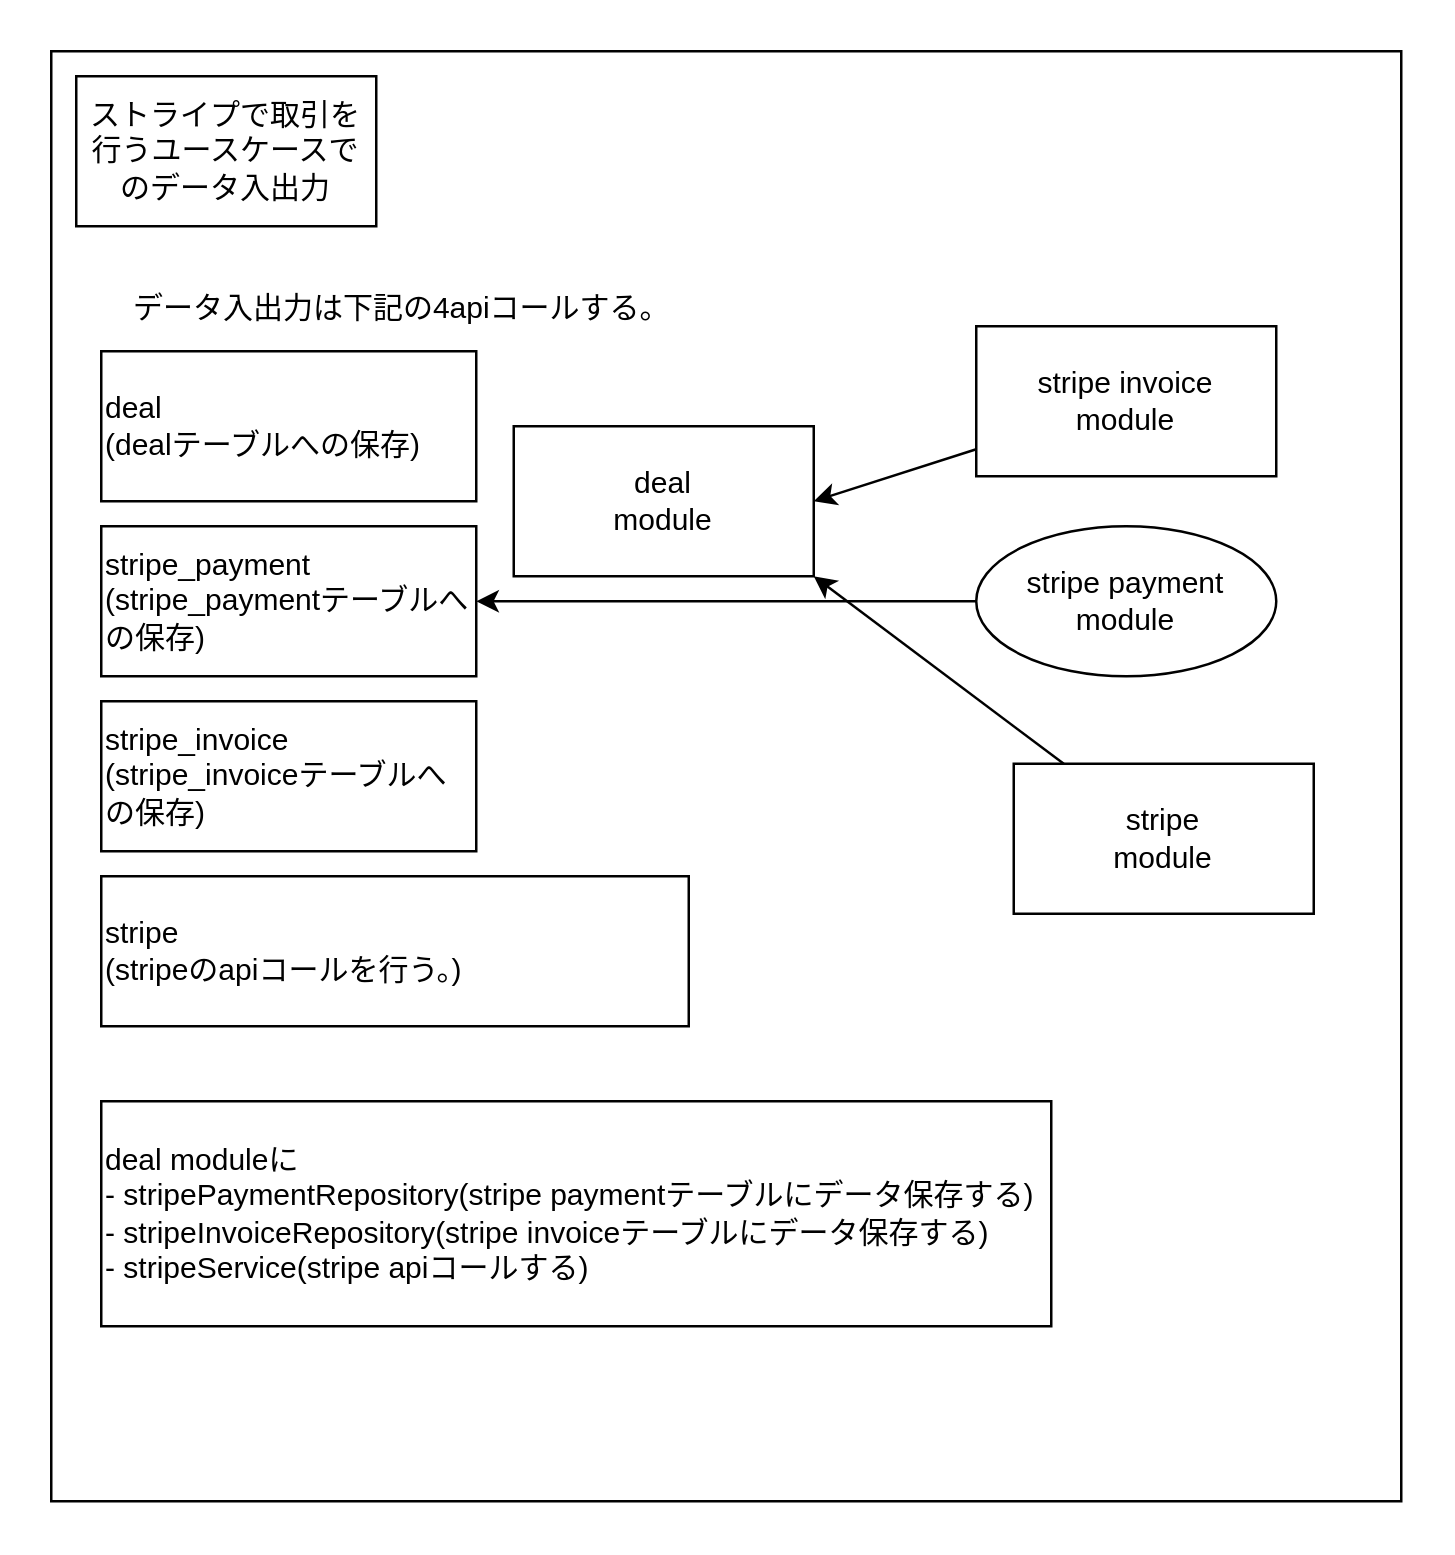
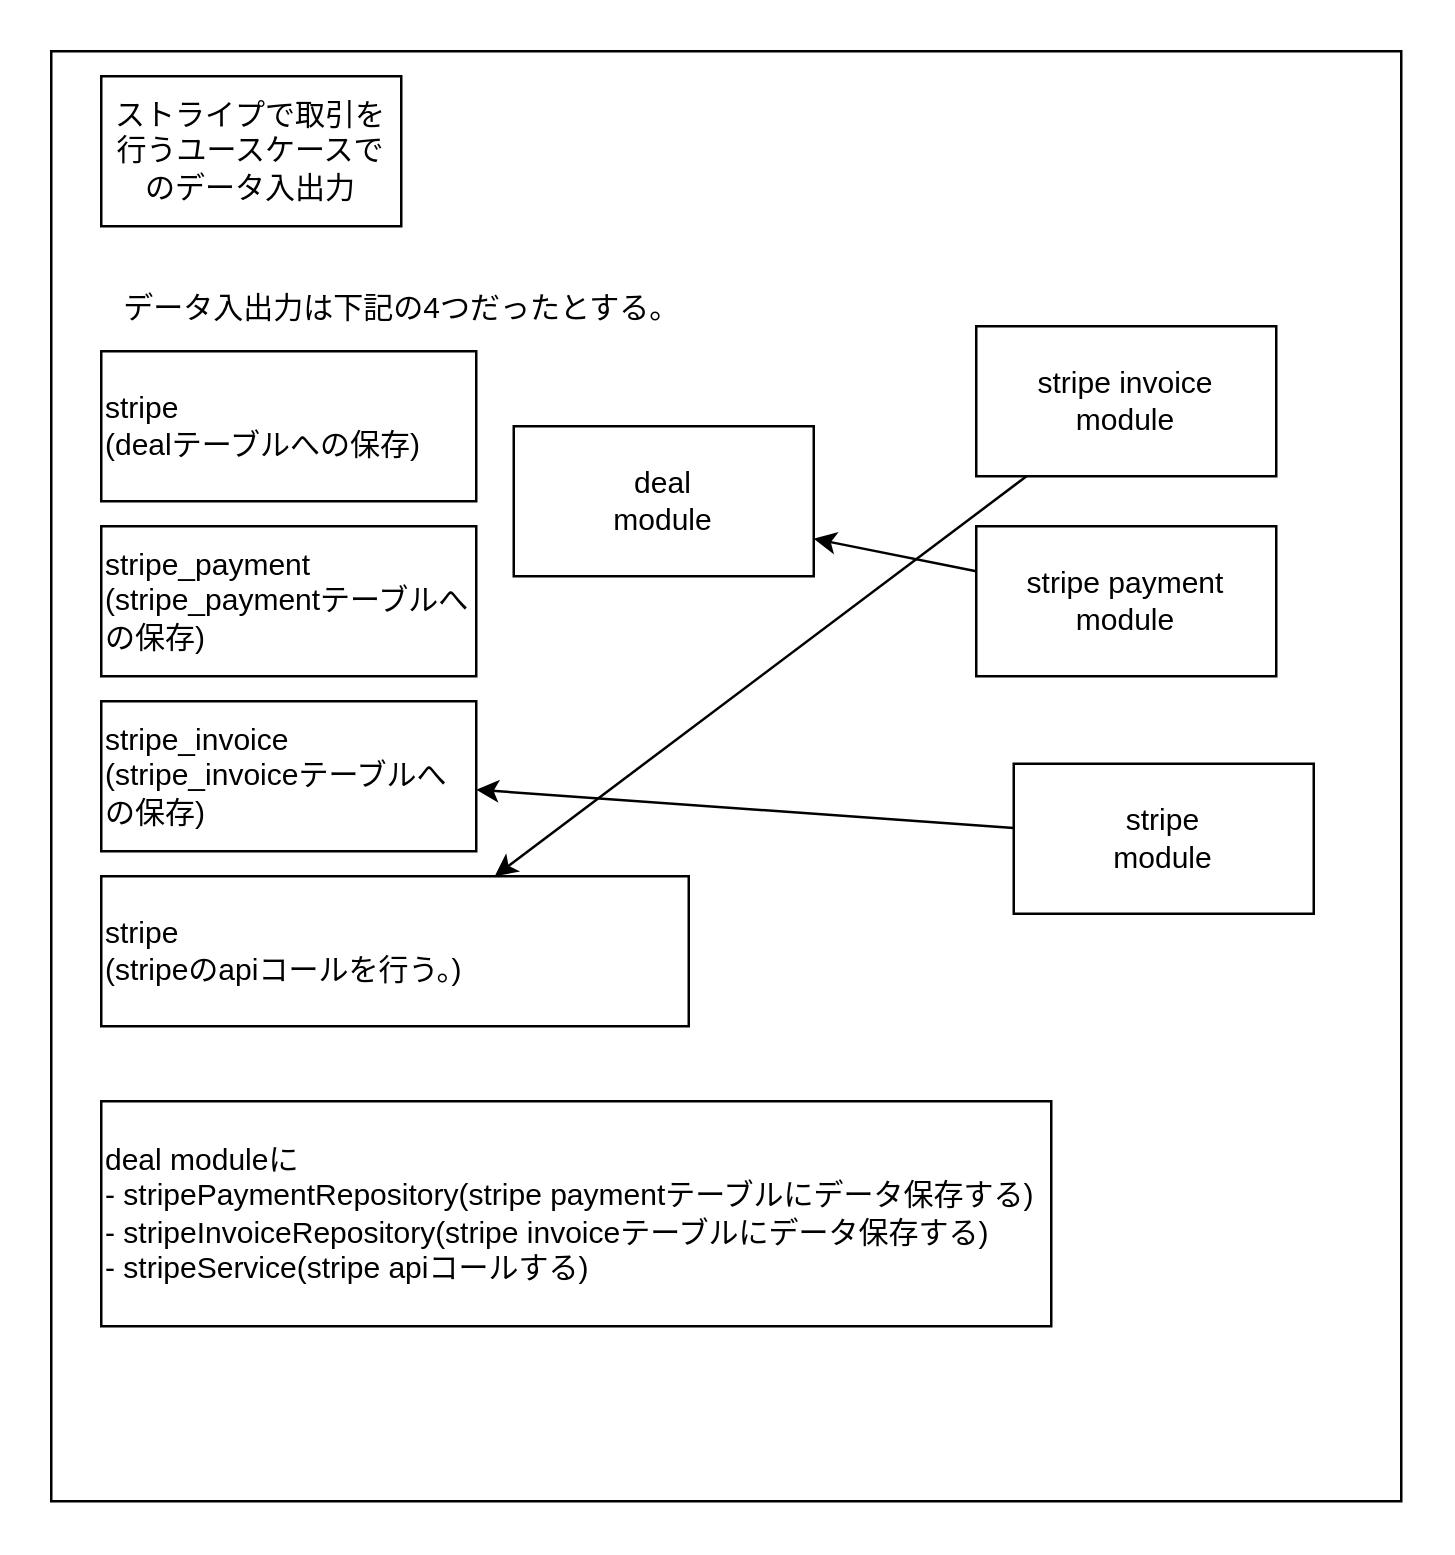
(226, 151) -> (251, 151)
(403, 289) -> (403, 289)
(273, 426) -> (273, 426)
(903, 473) -> (727, 701)
(667, 601) -> (870, 550)
(1126, 601) -> (1126, 601)
(960, 686) -> (808, 813)
